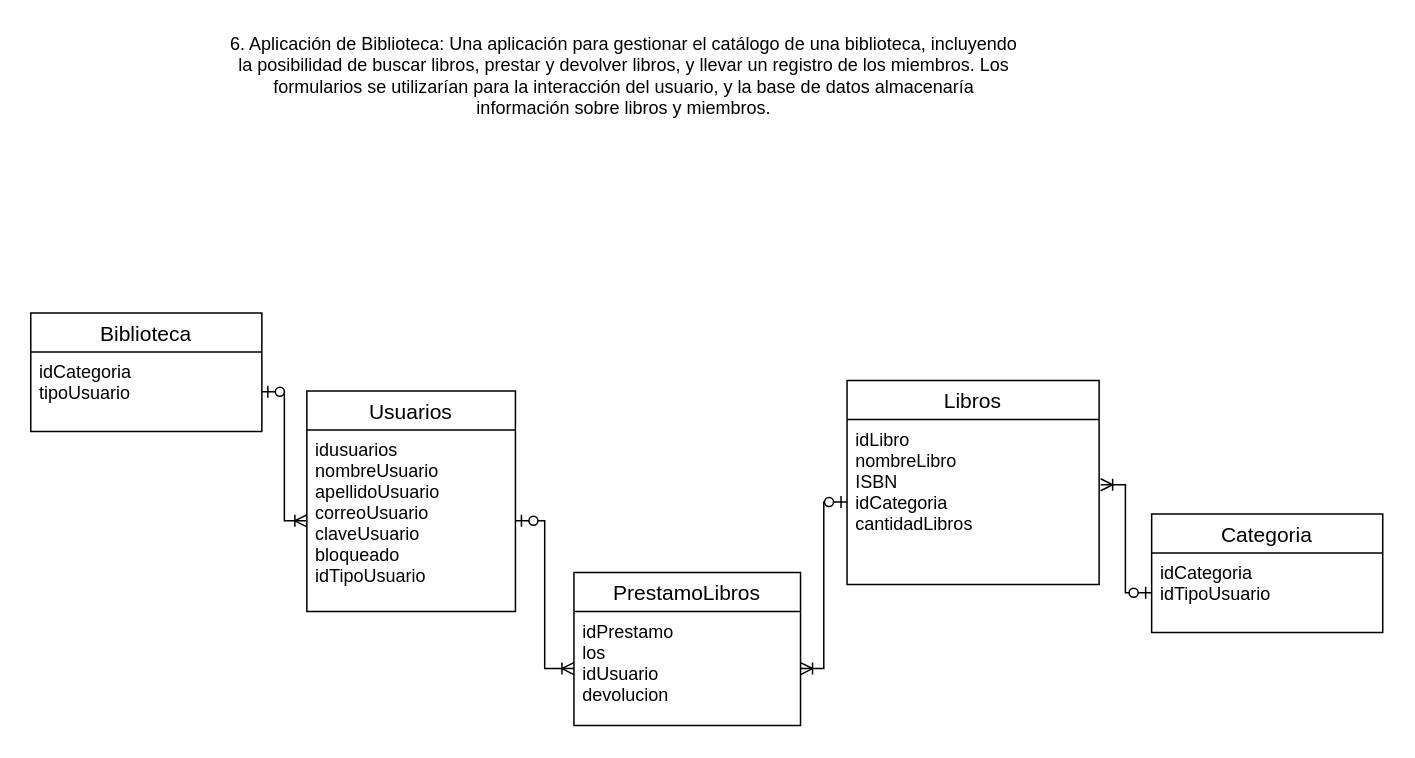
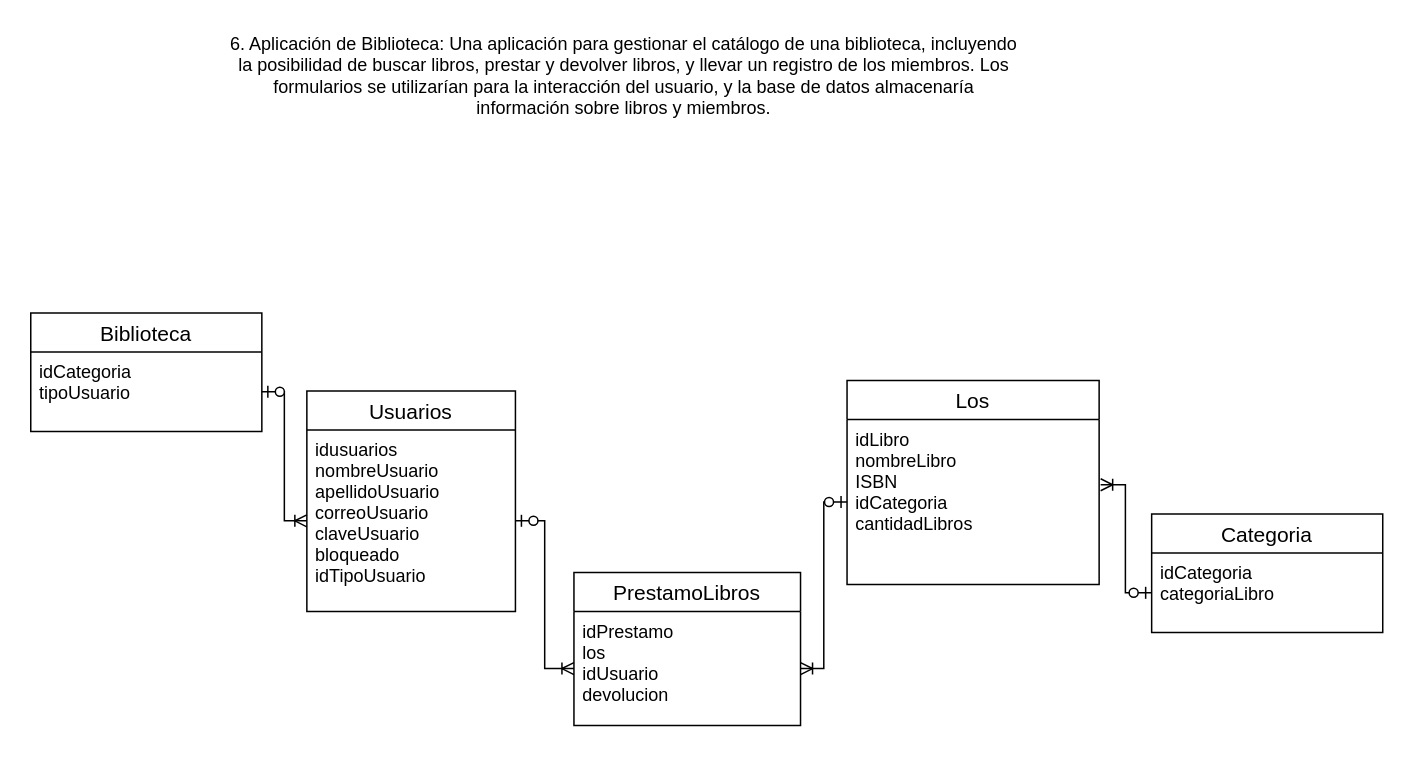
(972, 401) -> (972, 401)
(1210, 573) -> (1210, 573)
